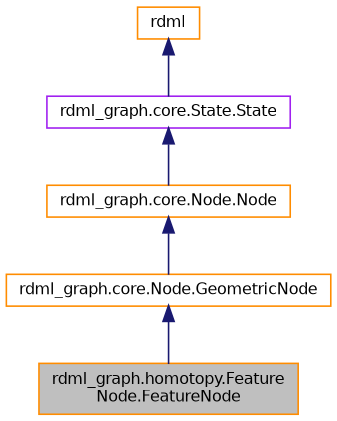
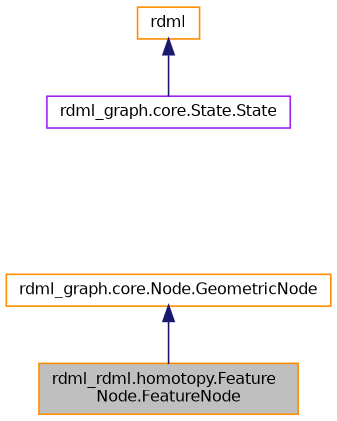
(169, 201) -> none
(169, 389) -> (169, 389)
